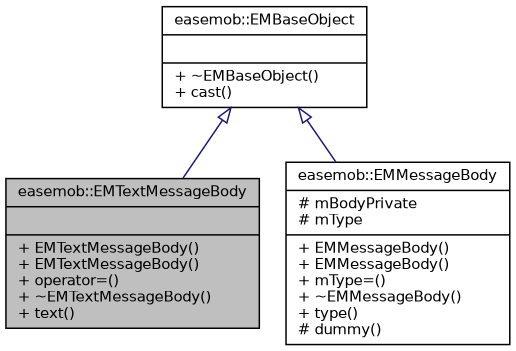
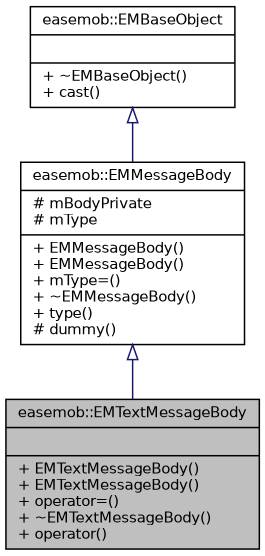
(203, 149) -> (133, 379)
(47, 313) -> (63, 534)
